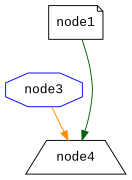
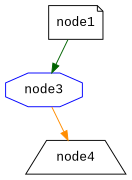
(92, 85) -> (62, 52)
